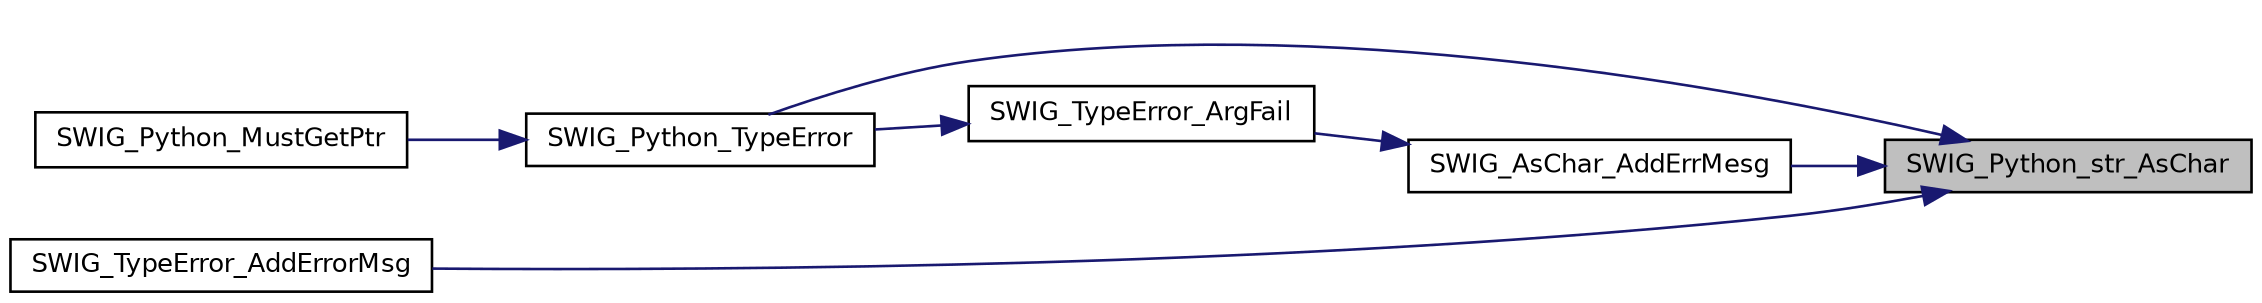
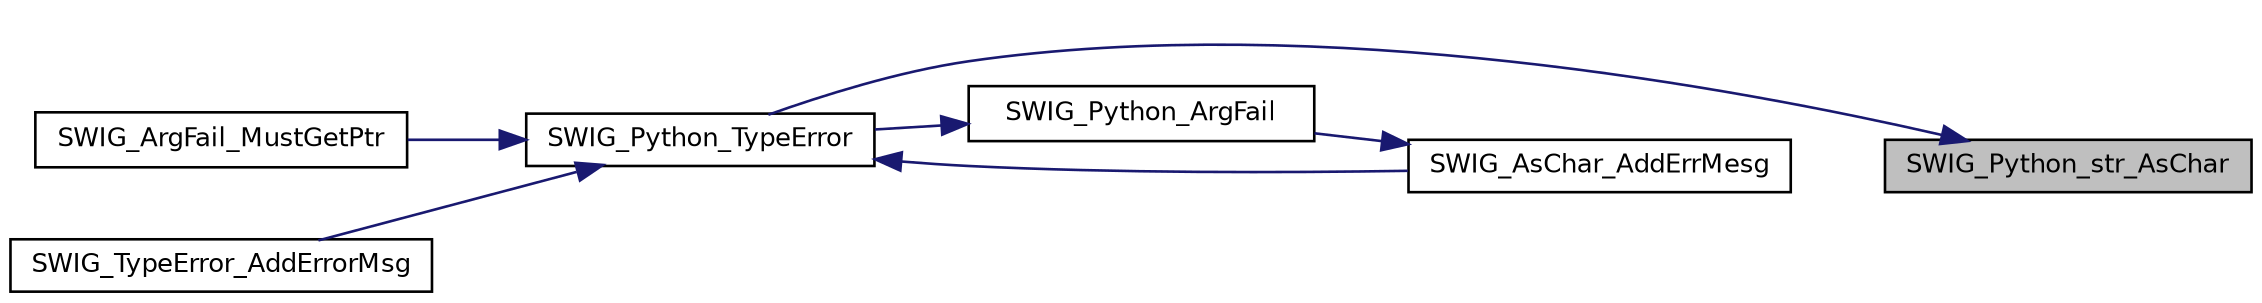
(1141, 114) -> (1141, 114)
(221, 140) -> (221, 140)
(1824, 166) -> (1155, 171)
(1179, 257) -> (448, 206)
